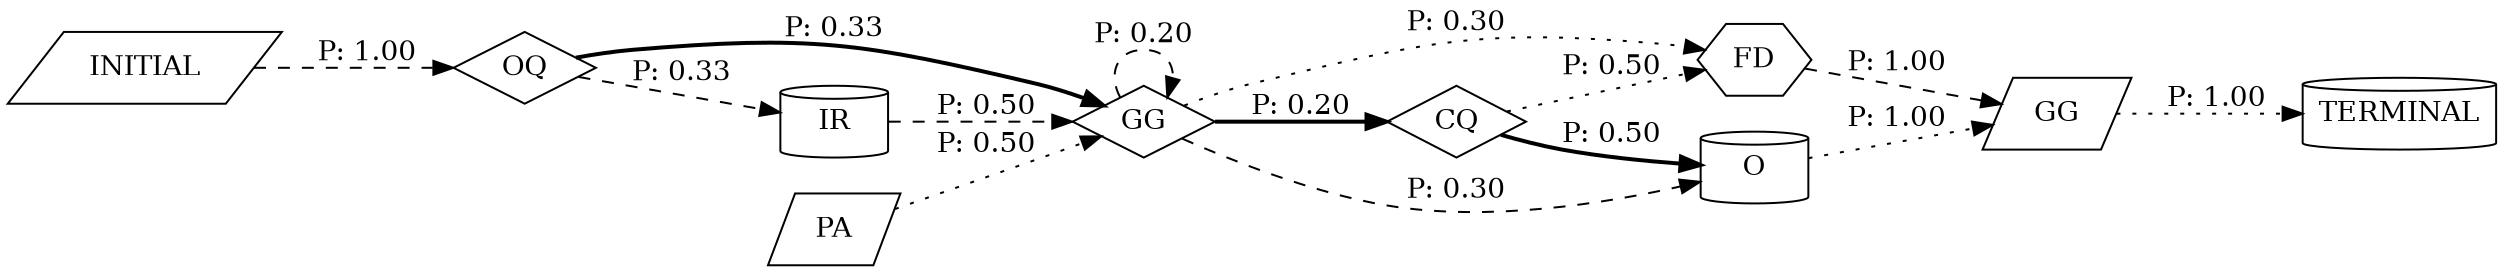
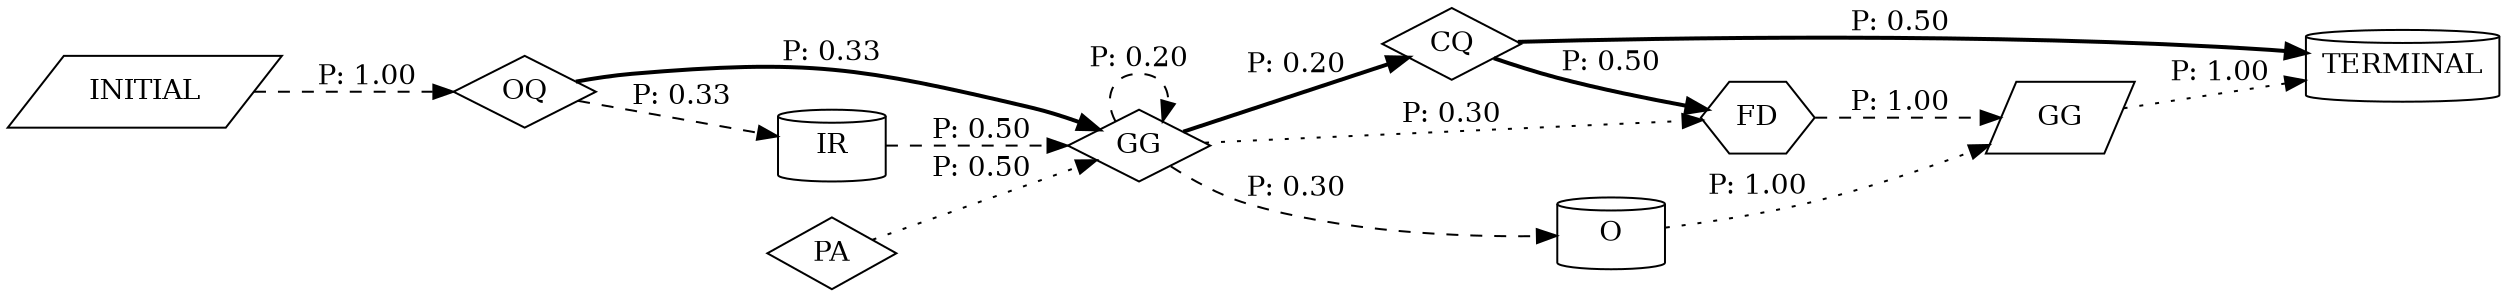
(1596, 93) -> (1589, 86)
(1590, 154) -> (1902, 38)
(834, 229) -> (832, 253)
